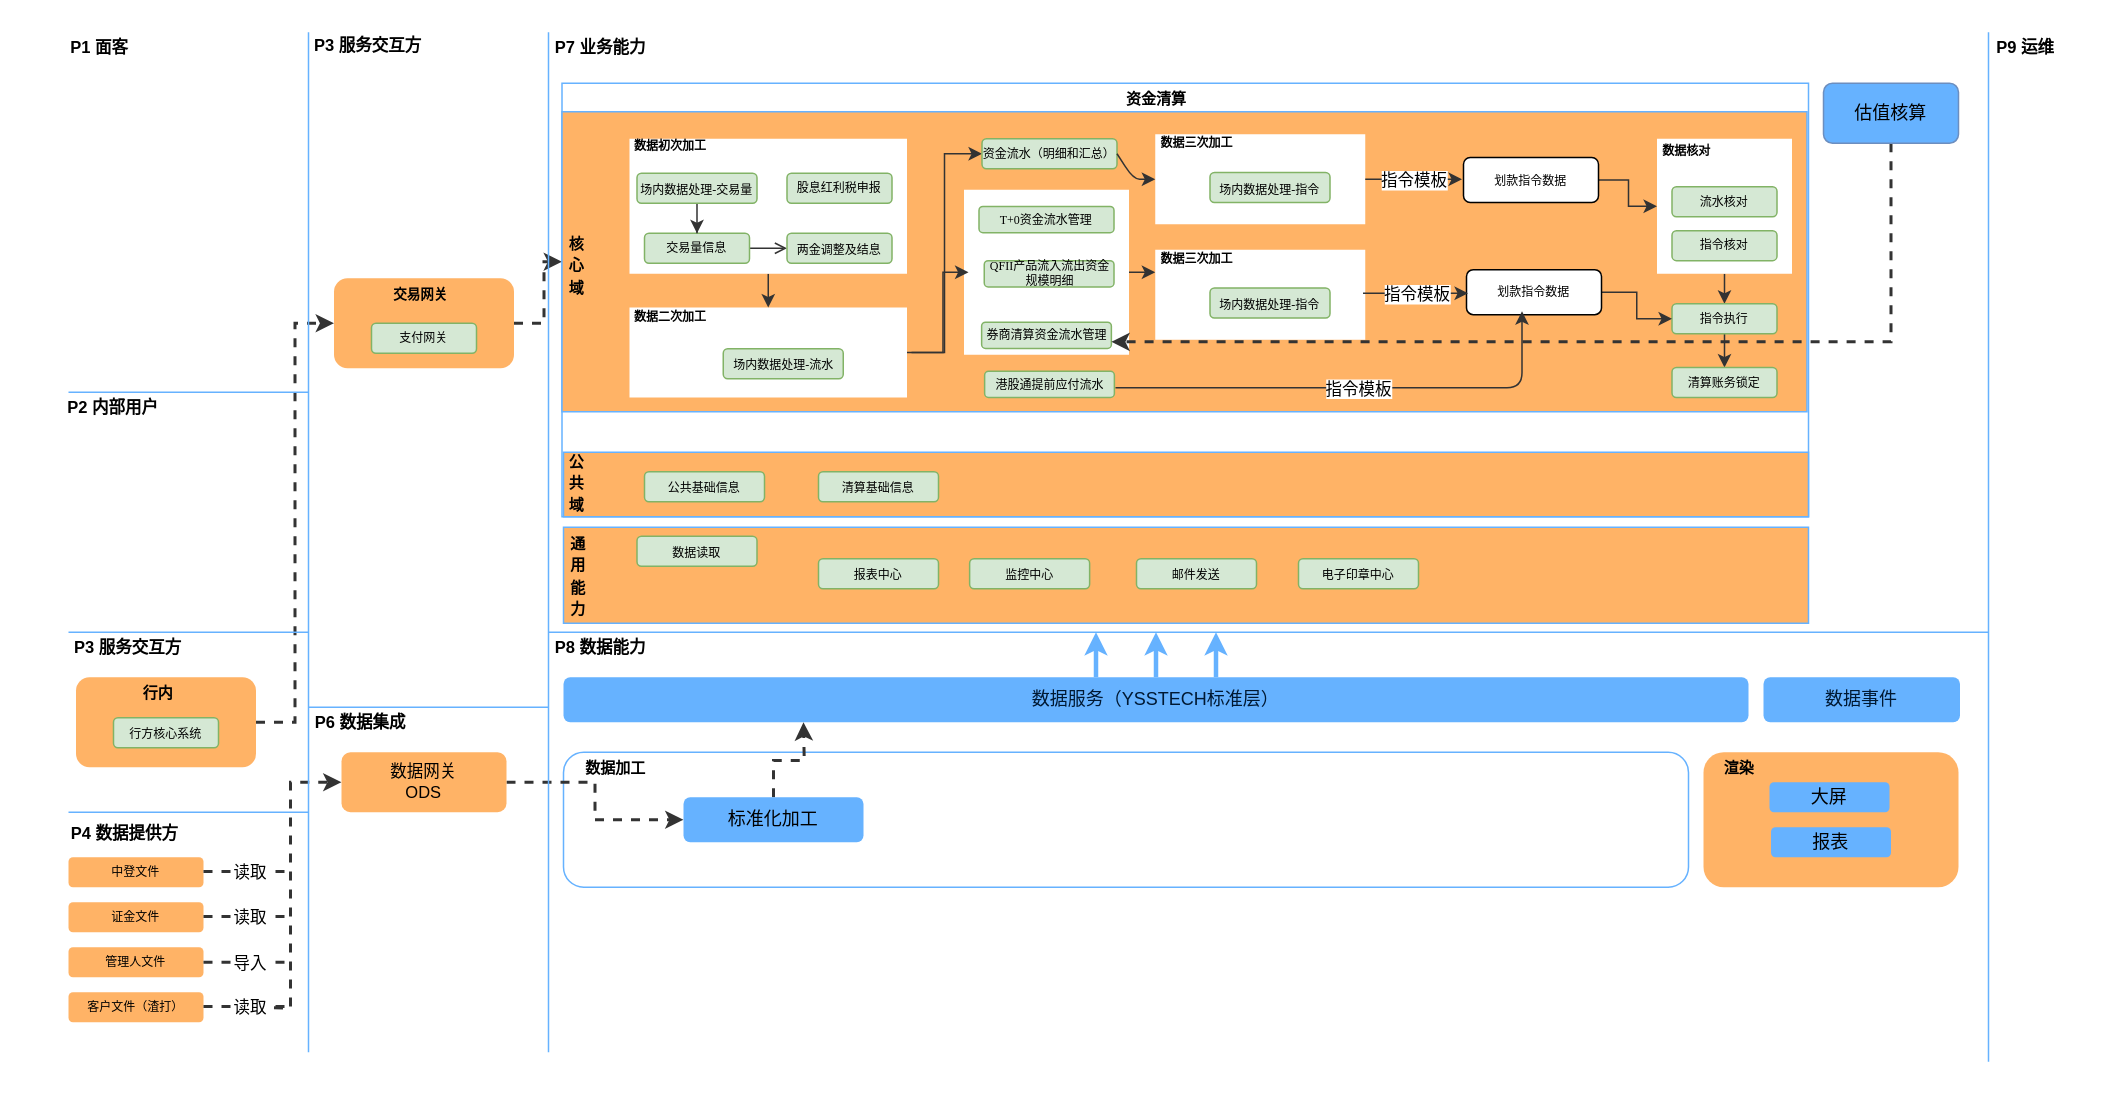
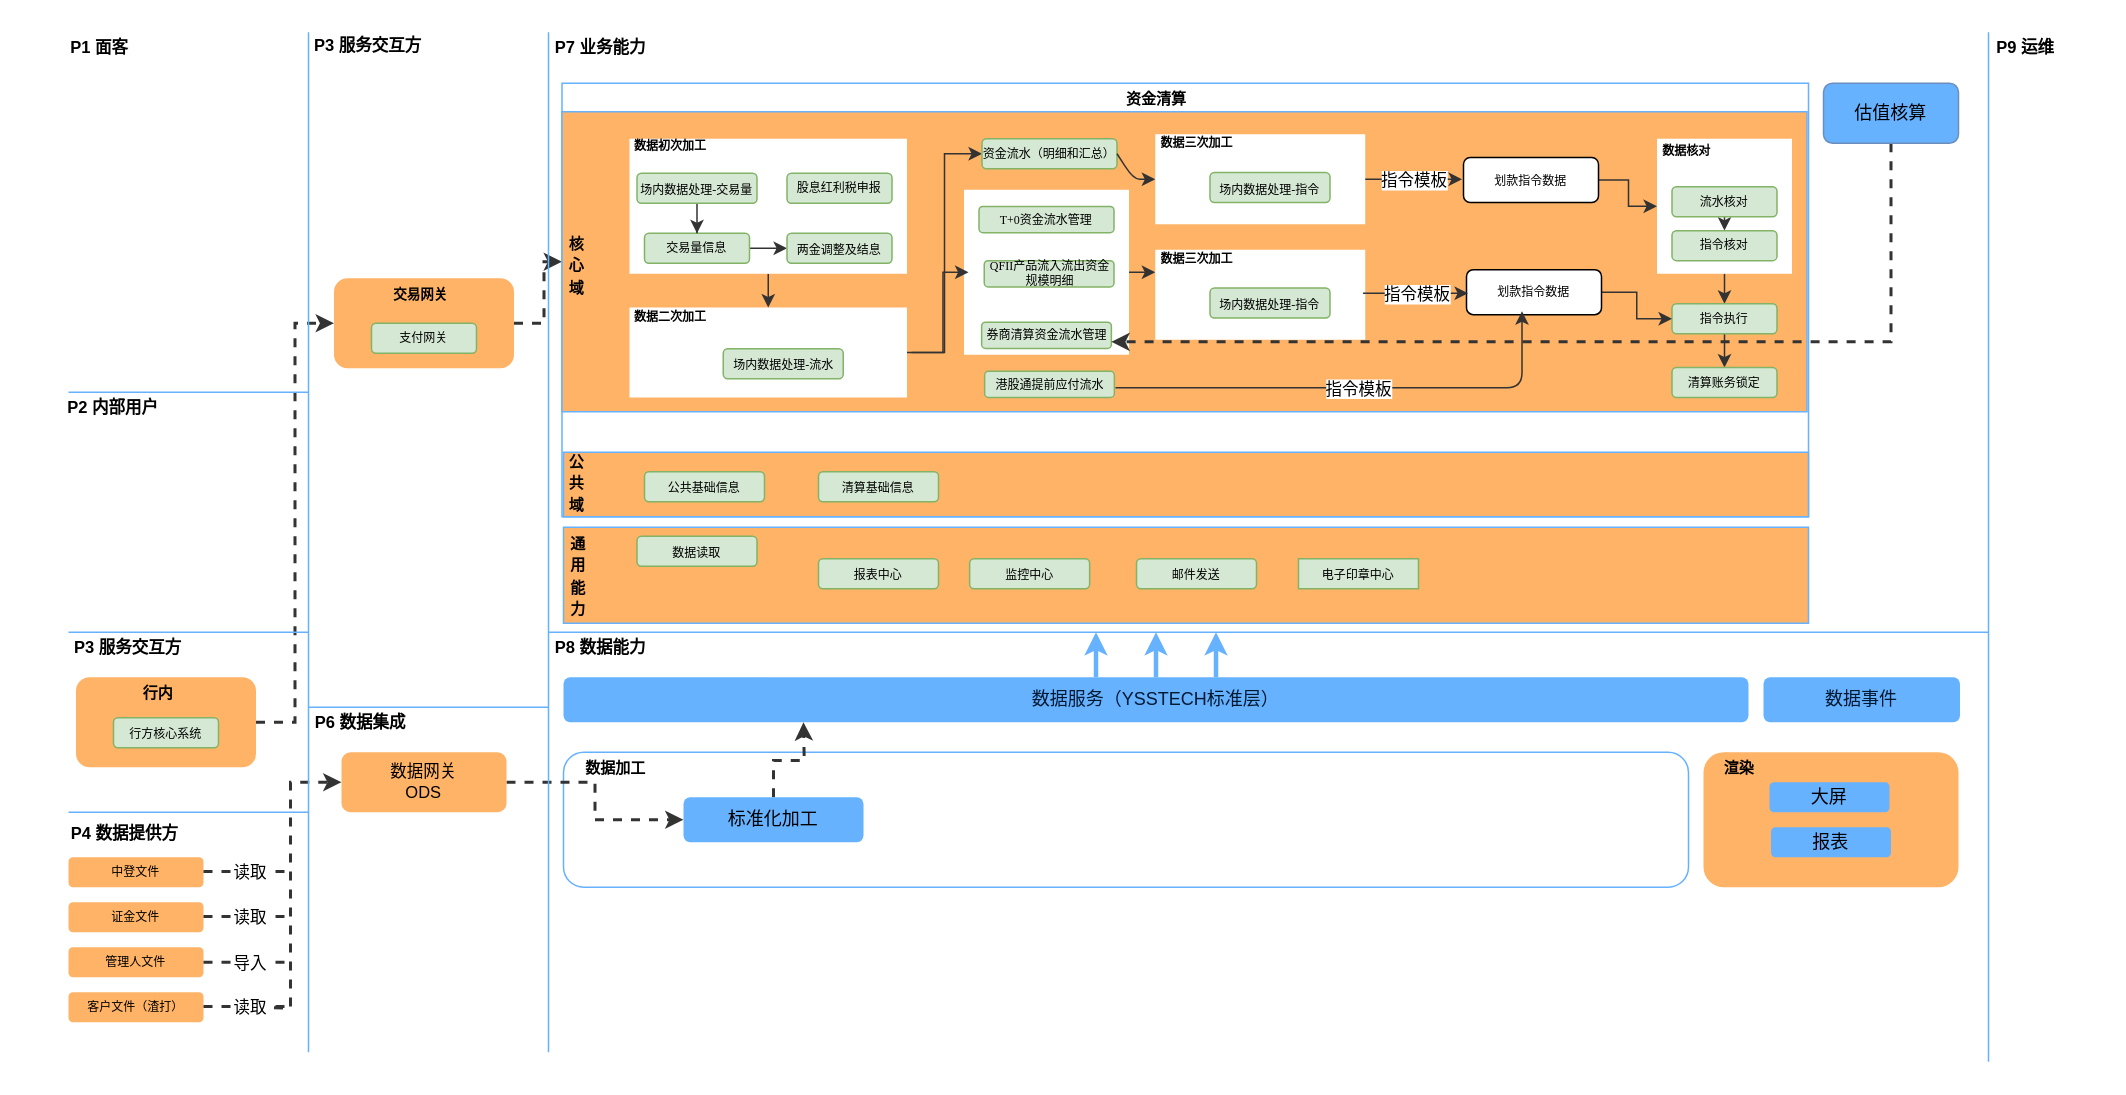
none -> (1724, 219)
(778, 248) -> (775, 248)
(1358, 574) -> (1358, 574)
